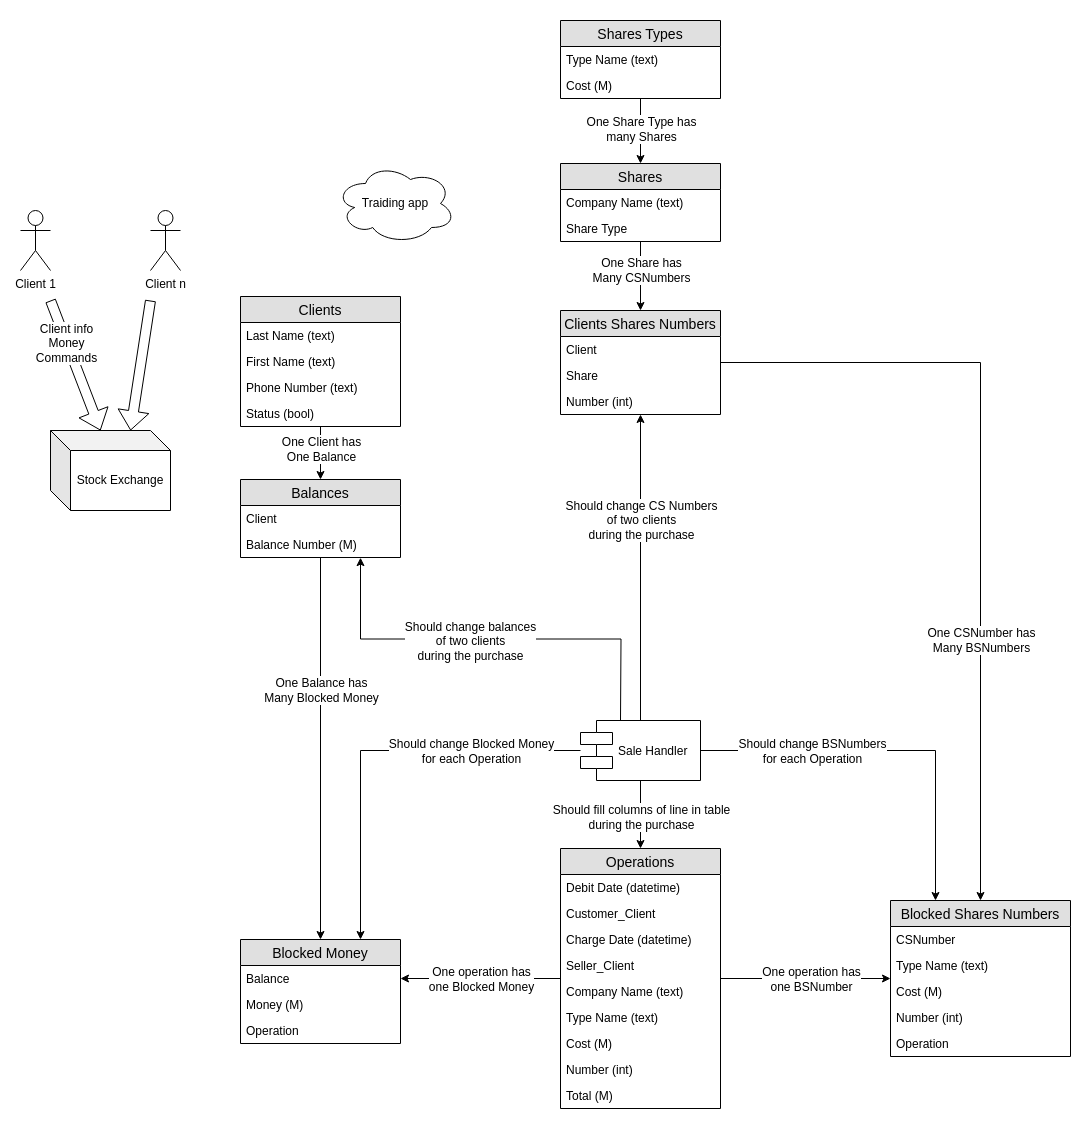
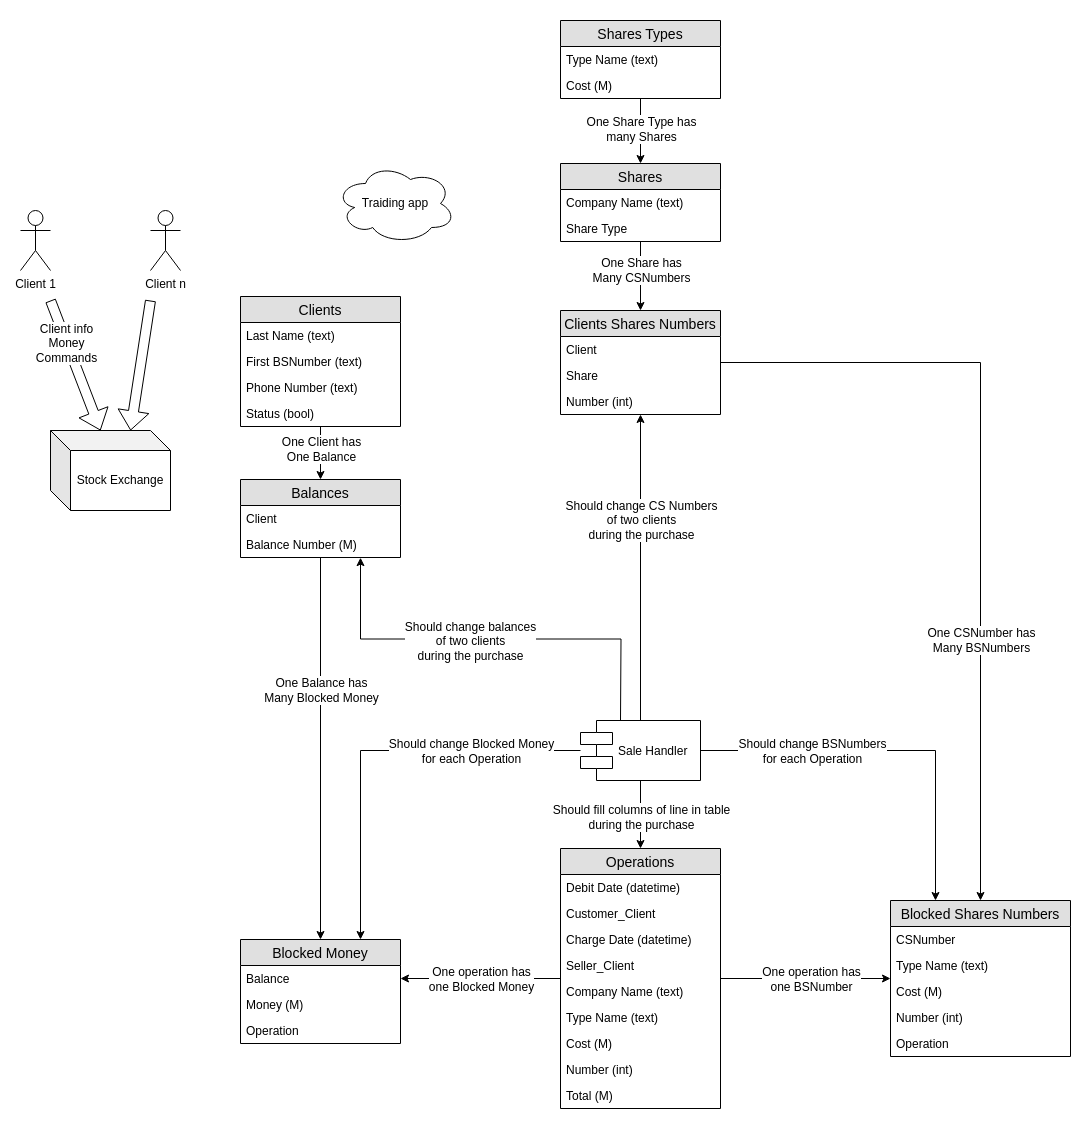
(298, 362) -> (312, 362)
